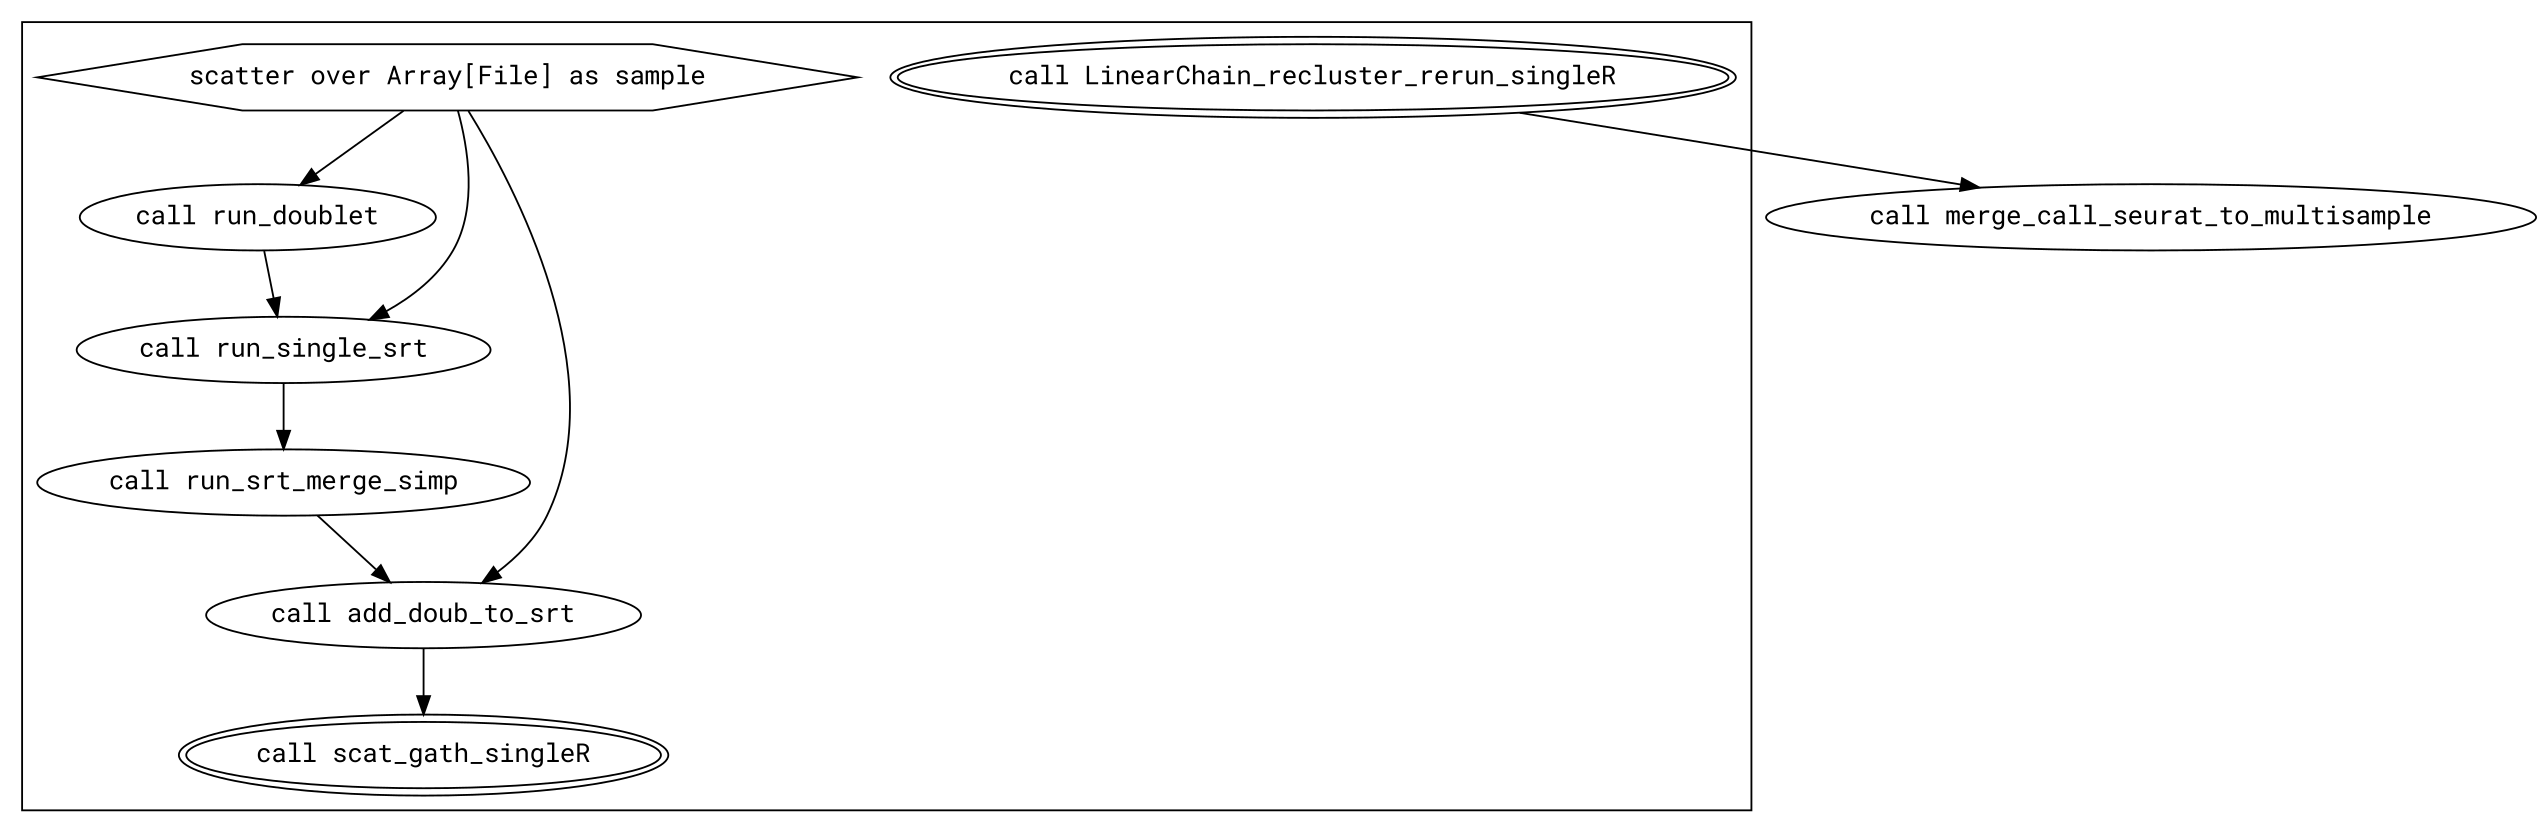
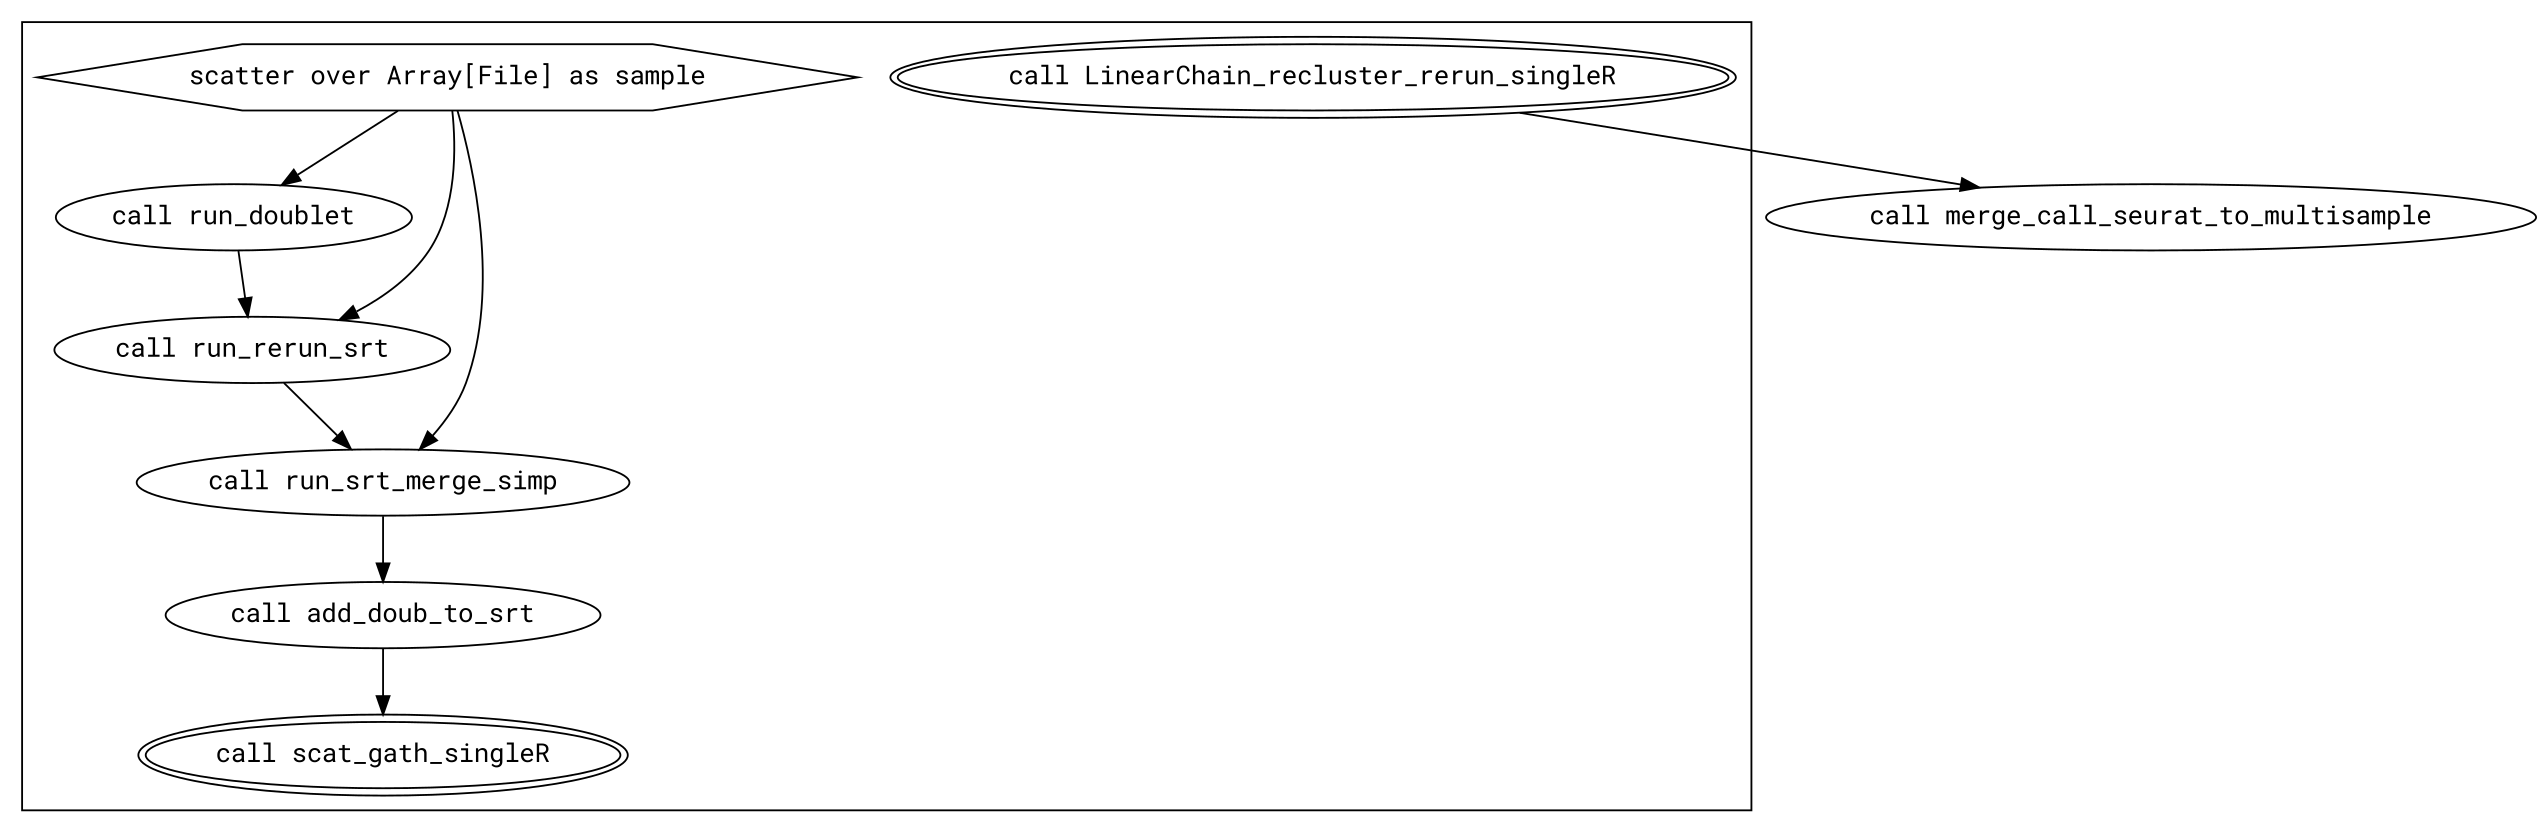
(564, 343) -> (482, 278)
(284, 350) -> (252, 350)
